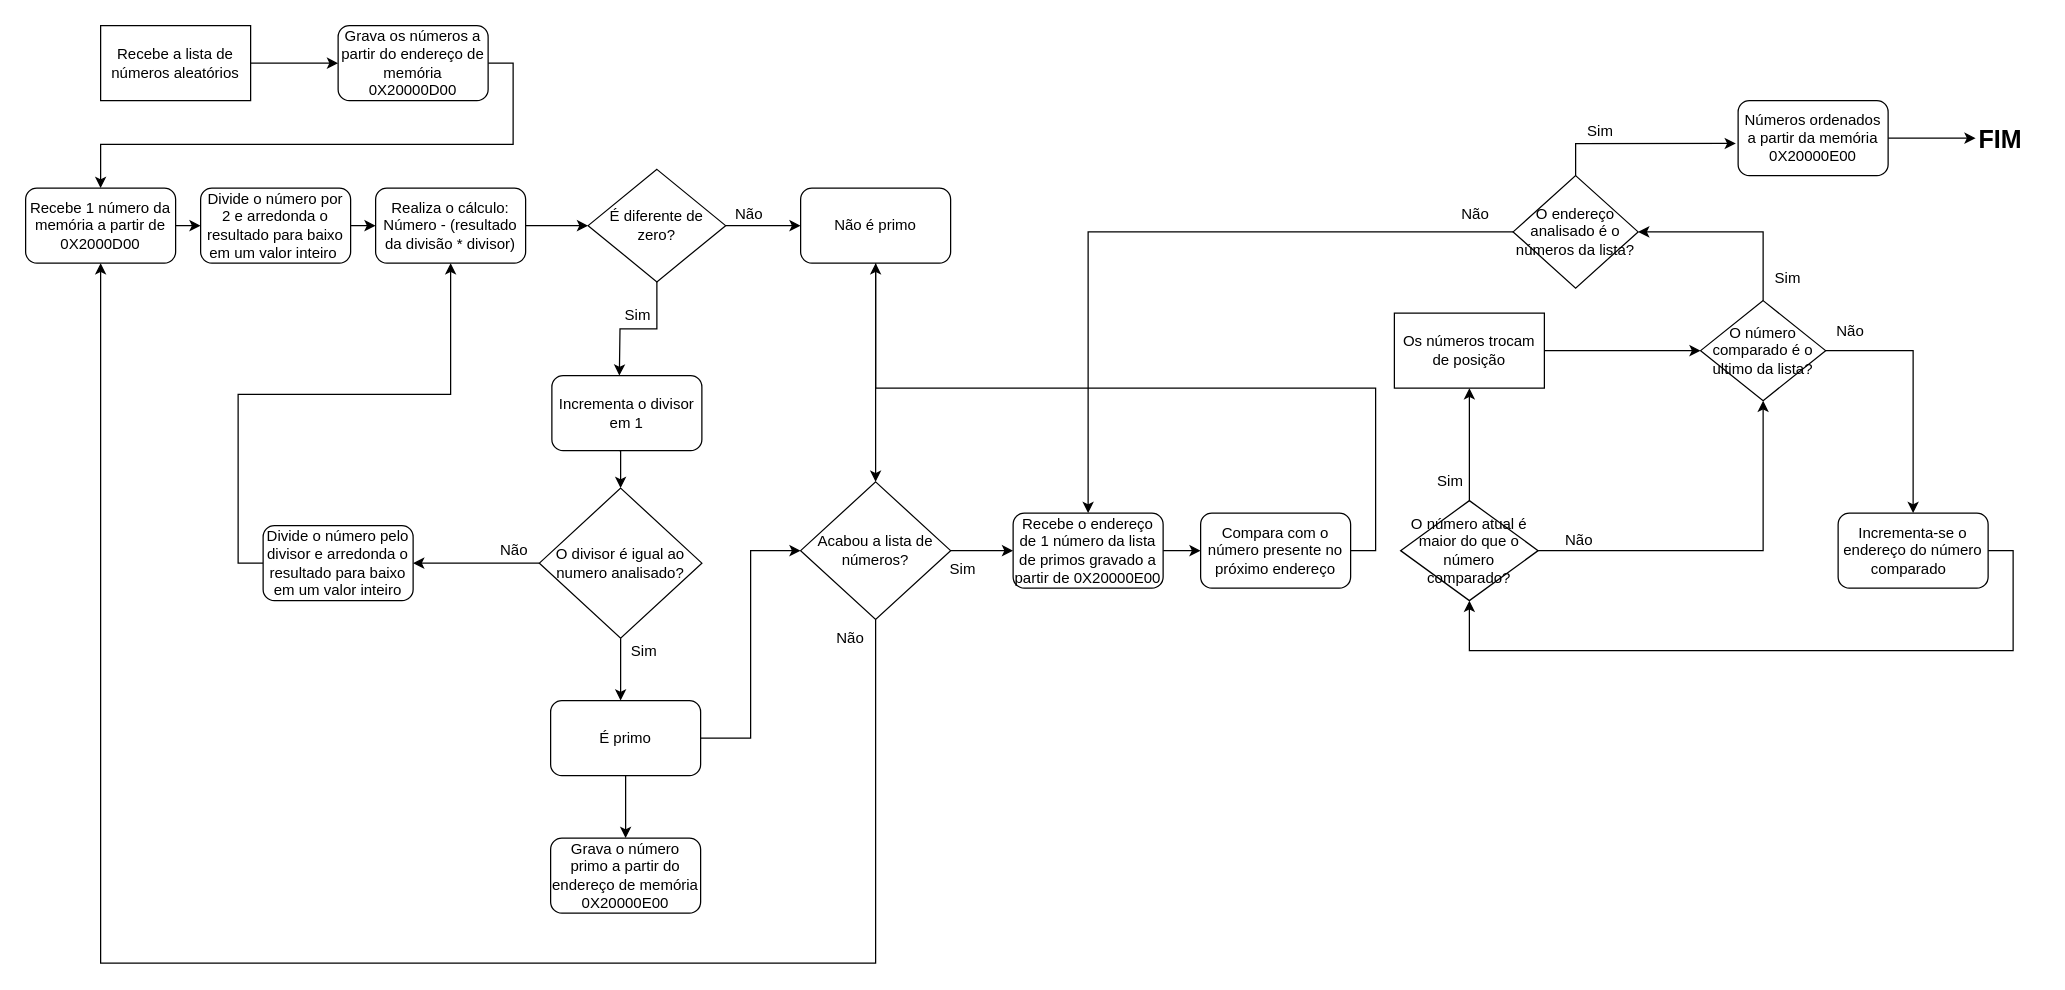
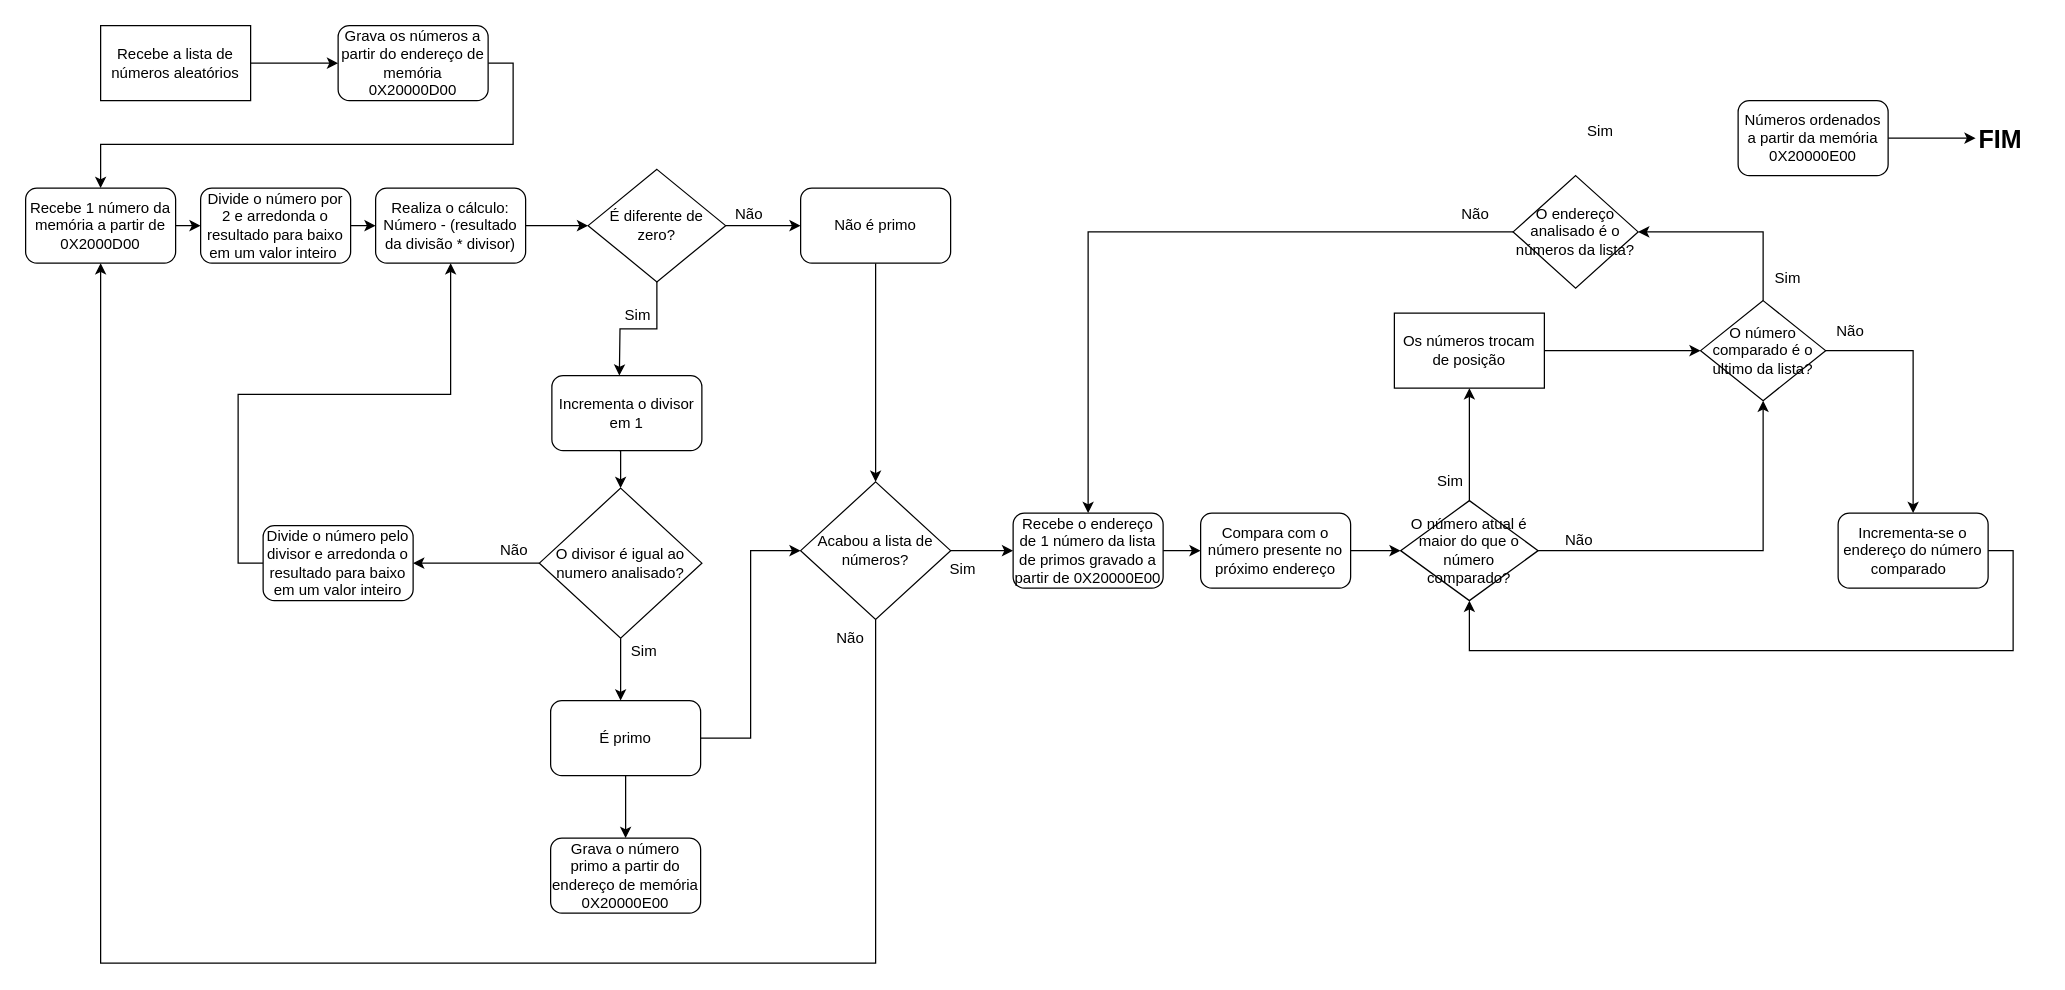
(1636, 143) -> none
(1210, 388) -> (1383, 551)
